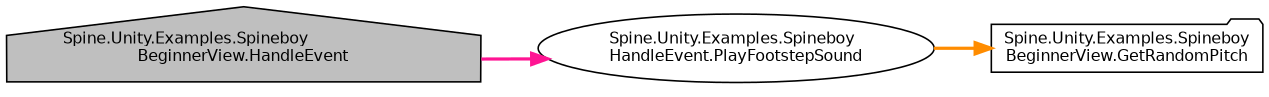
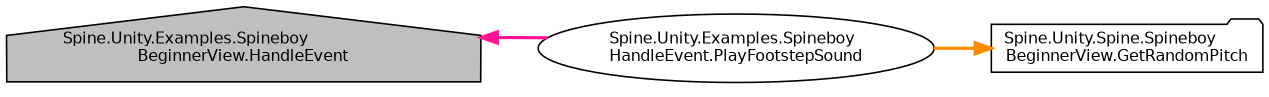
(1127, 48) -> (1127, 48)
(506, 59) -> (523, 38)
